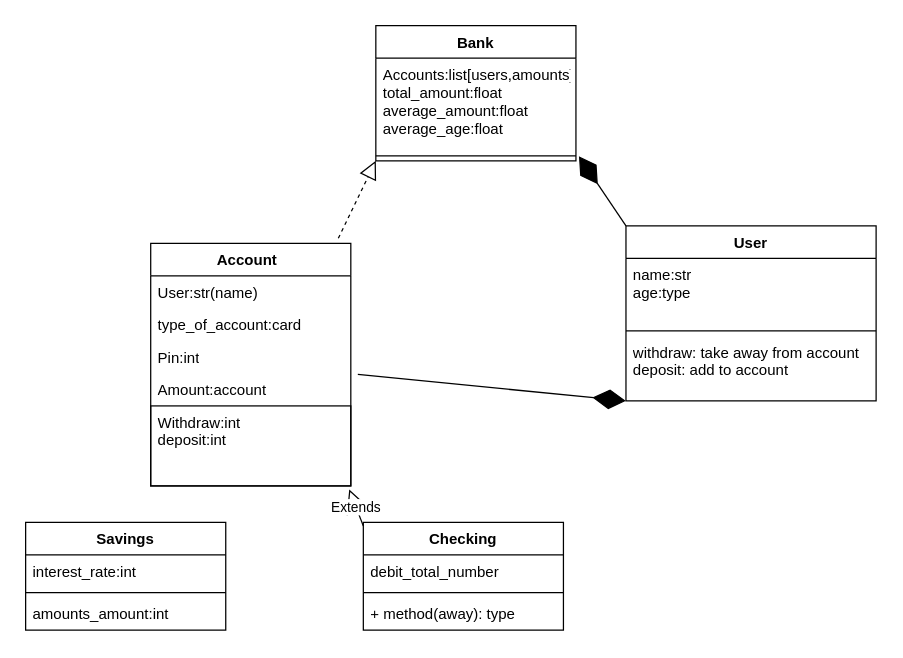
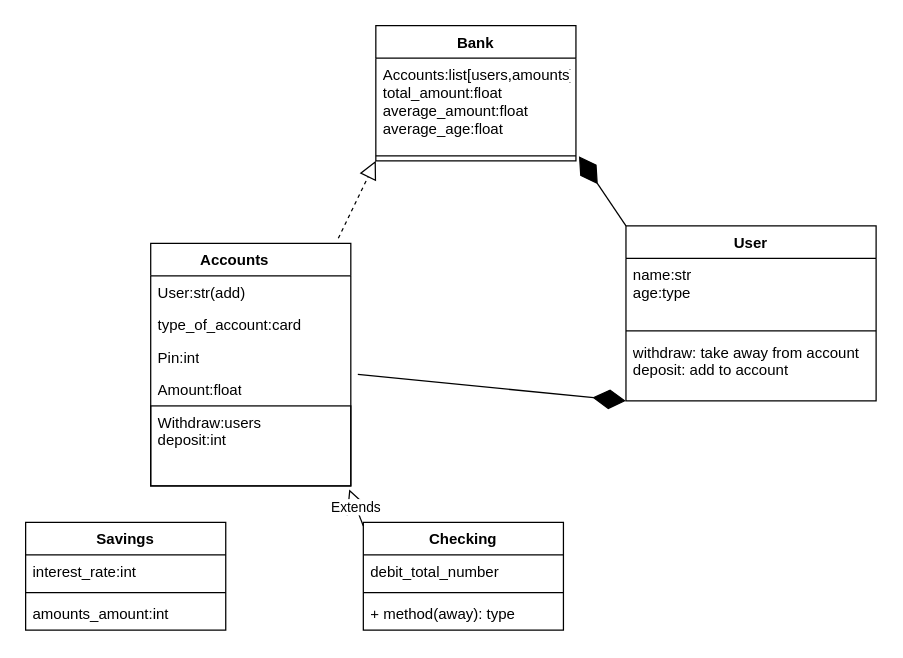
(251, 261) -> (251, 261)
(215, 293) -> (211, 293)
(215, 391) -> (205, 391)
(203, 432) -> (213, 432)
